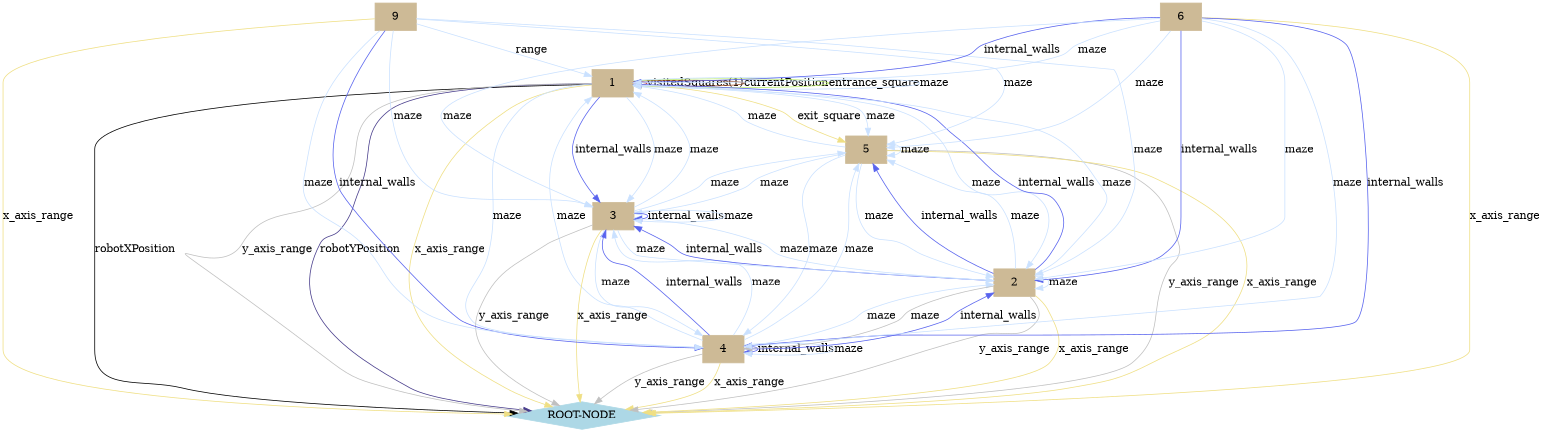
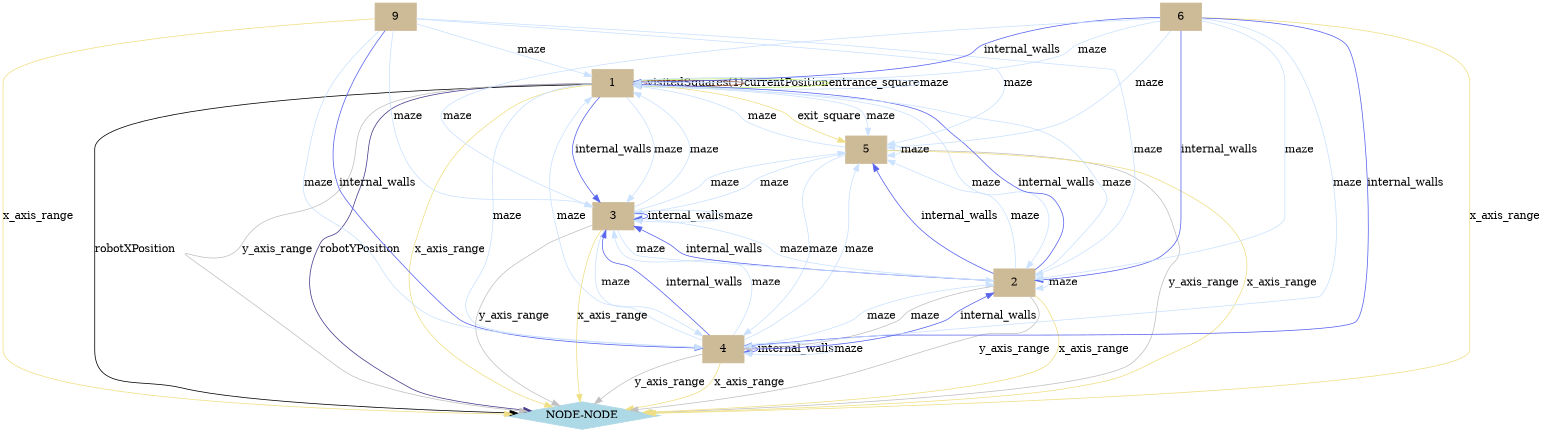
(532, 50) -> (532, 50)
(893, 241) -> none
(582, 416) -> (582, 416)
